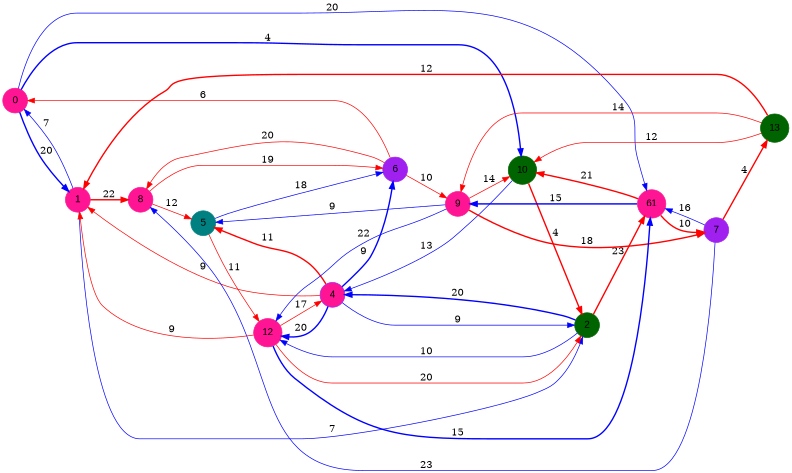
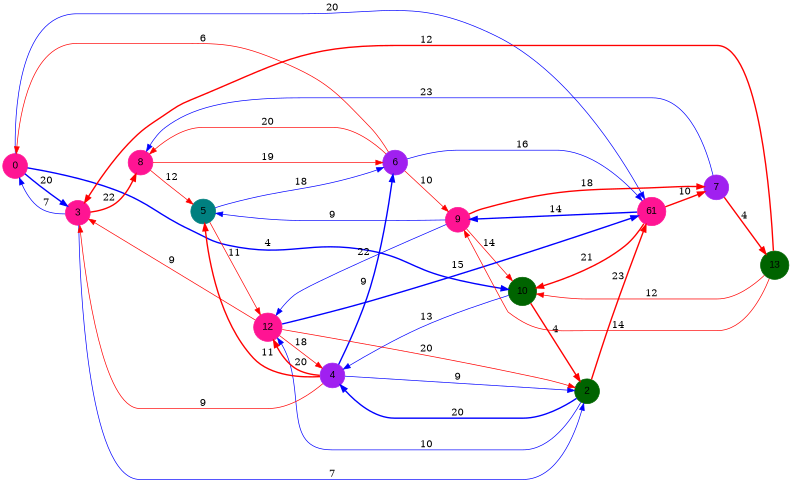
(556, 199) -> (556, 210)
(78, 200) -> (78, 213)
(688, 218) -> (529, 150)
(332, 295) -> (332, 375)
(301, 305) -> (301, 343)
(314, 329) -> (295, 368)
